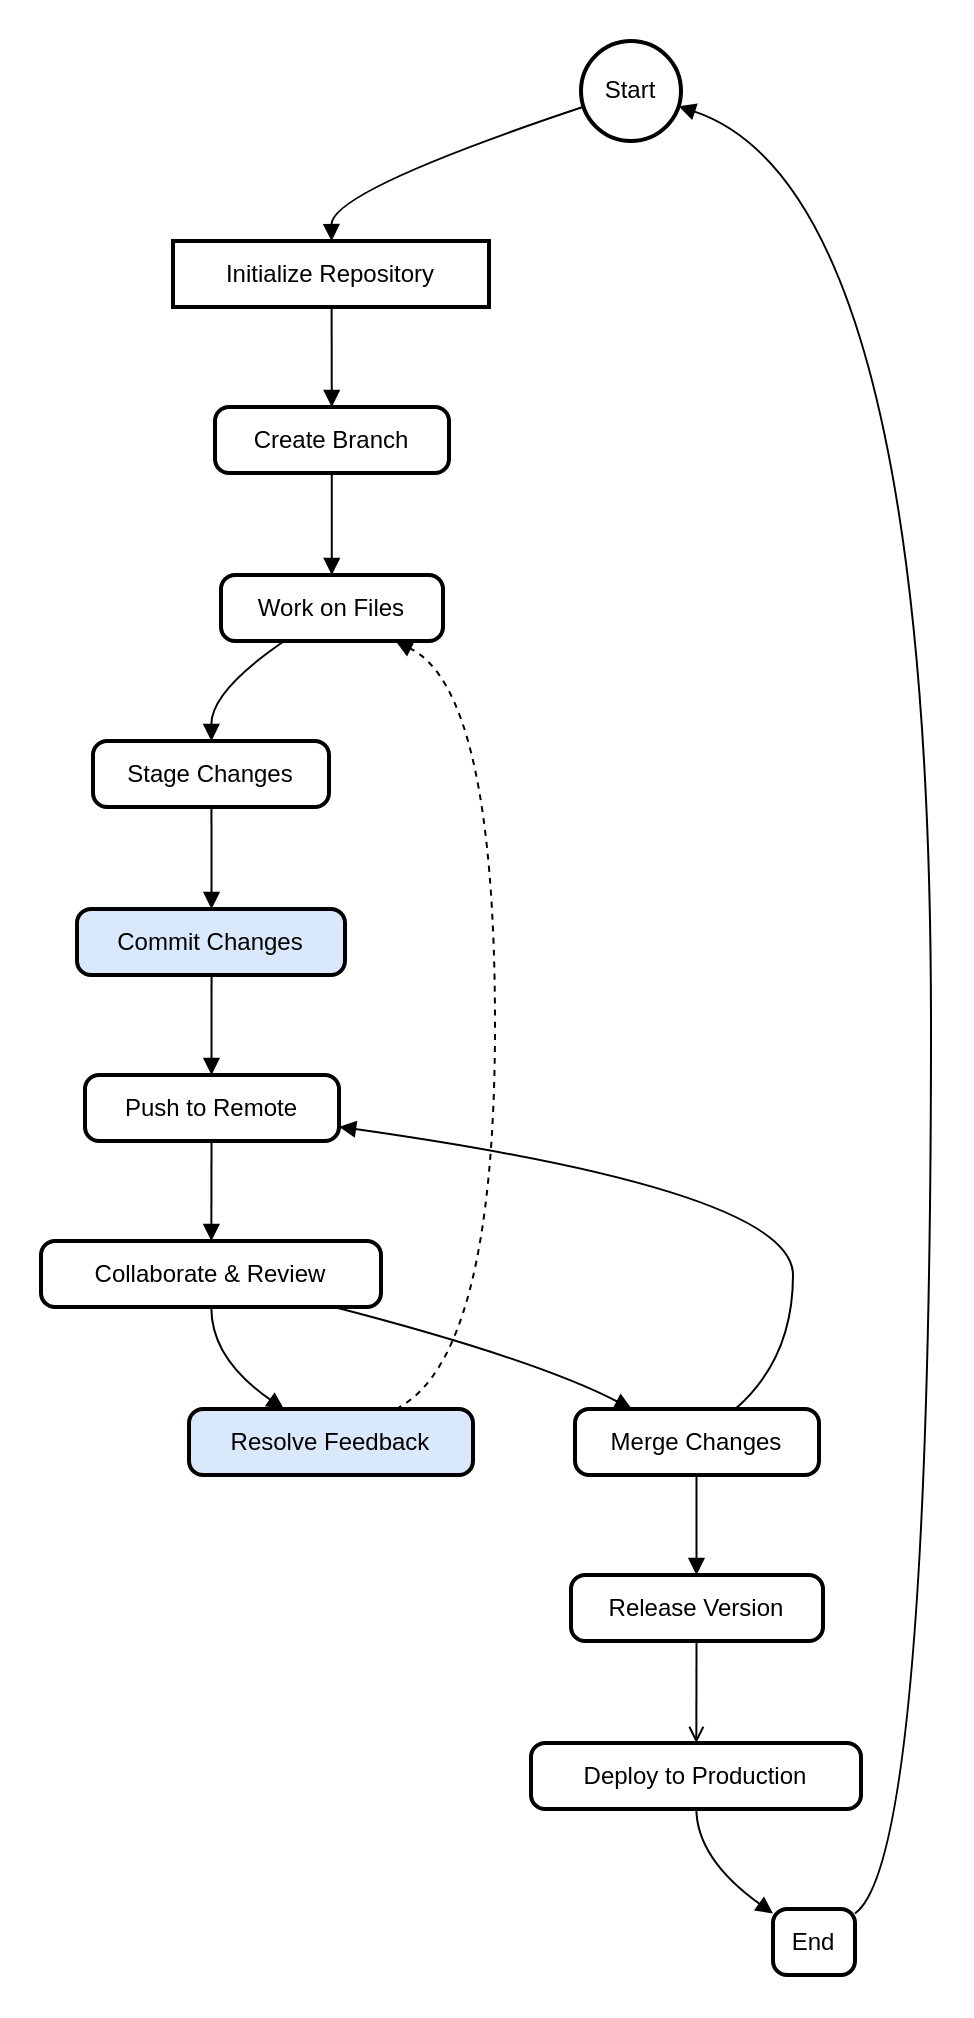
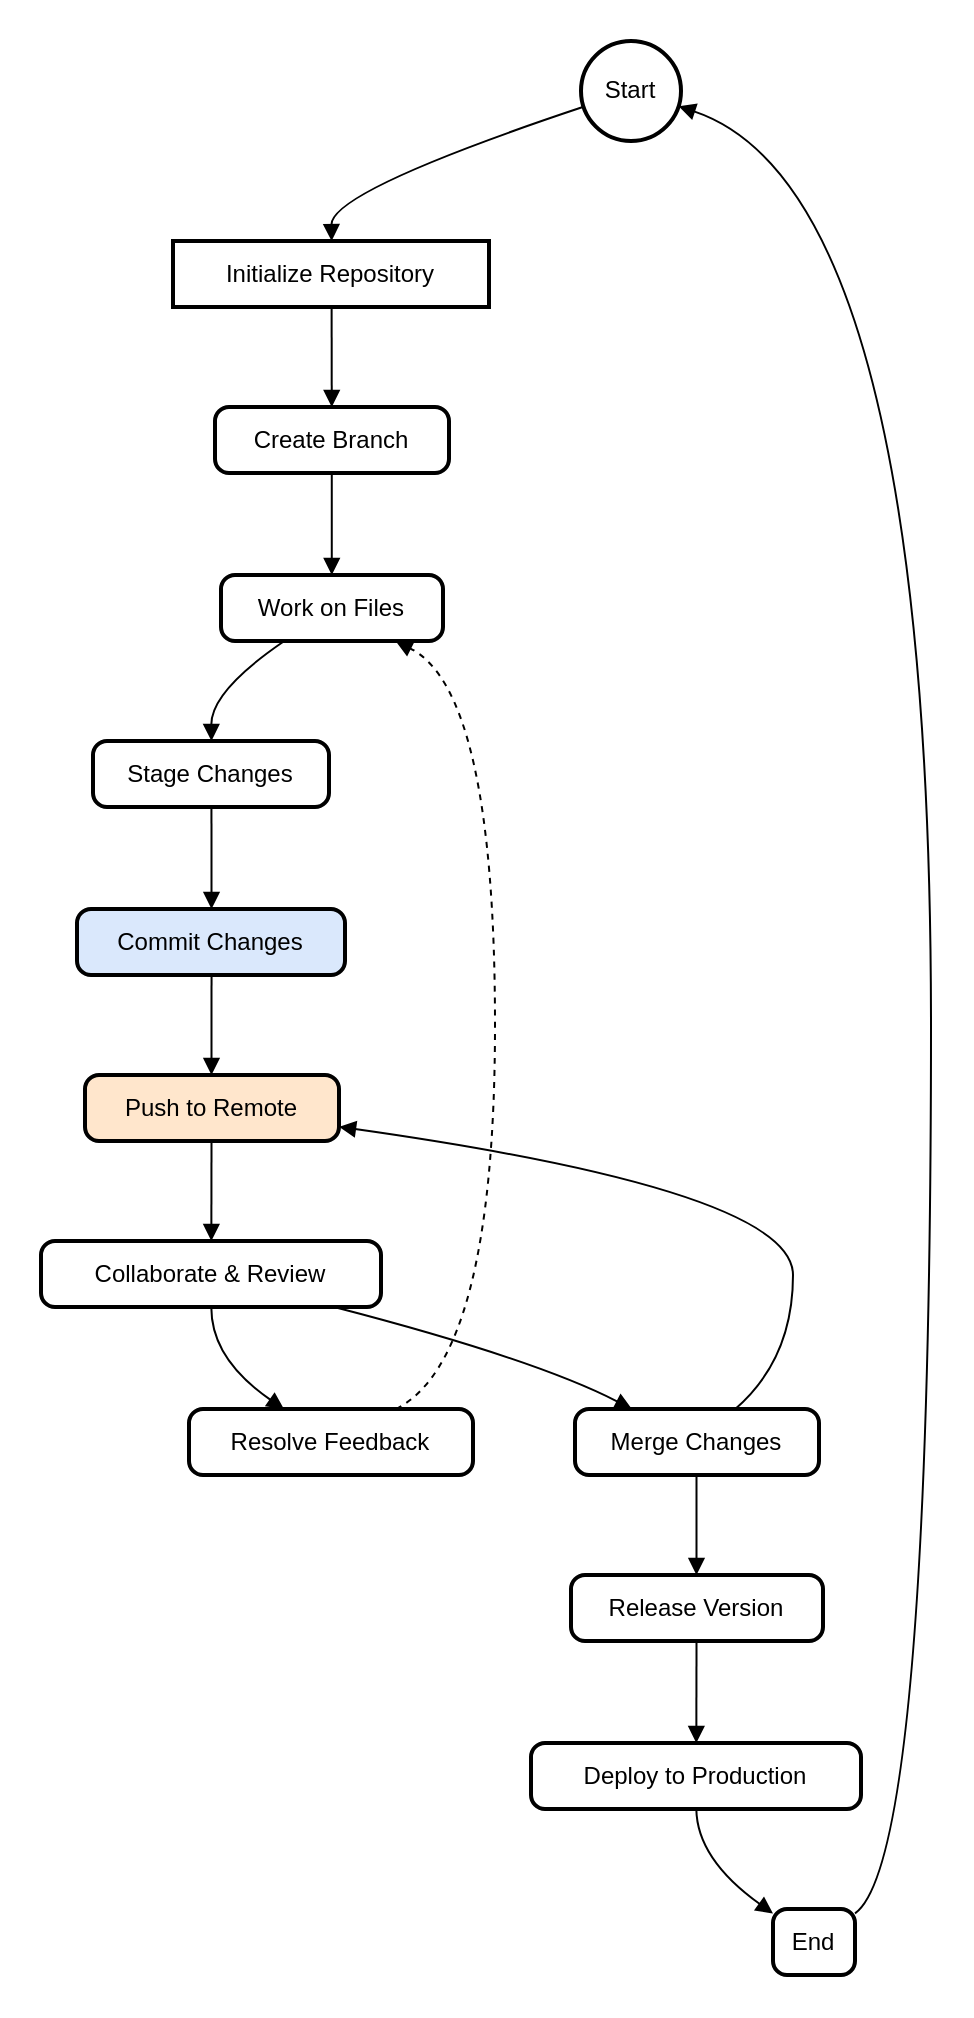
(212, 1108) -> (212, 1108)
(331, 1442) -> (331, 1442)
(696, 1730) -> (696, 1725)
